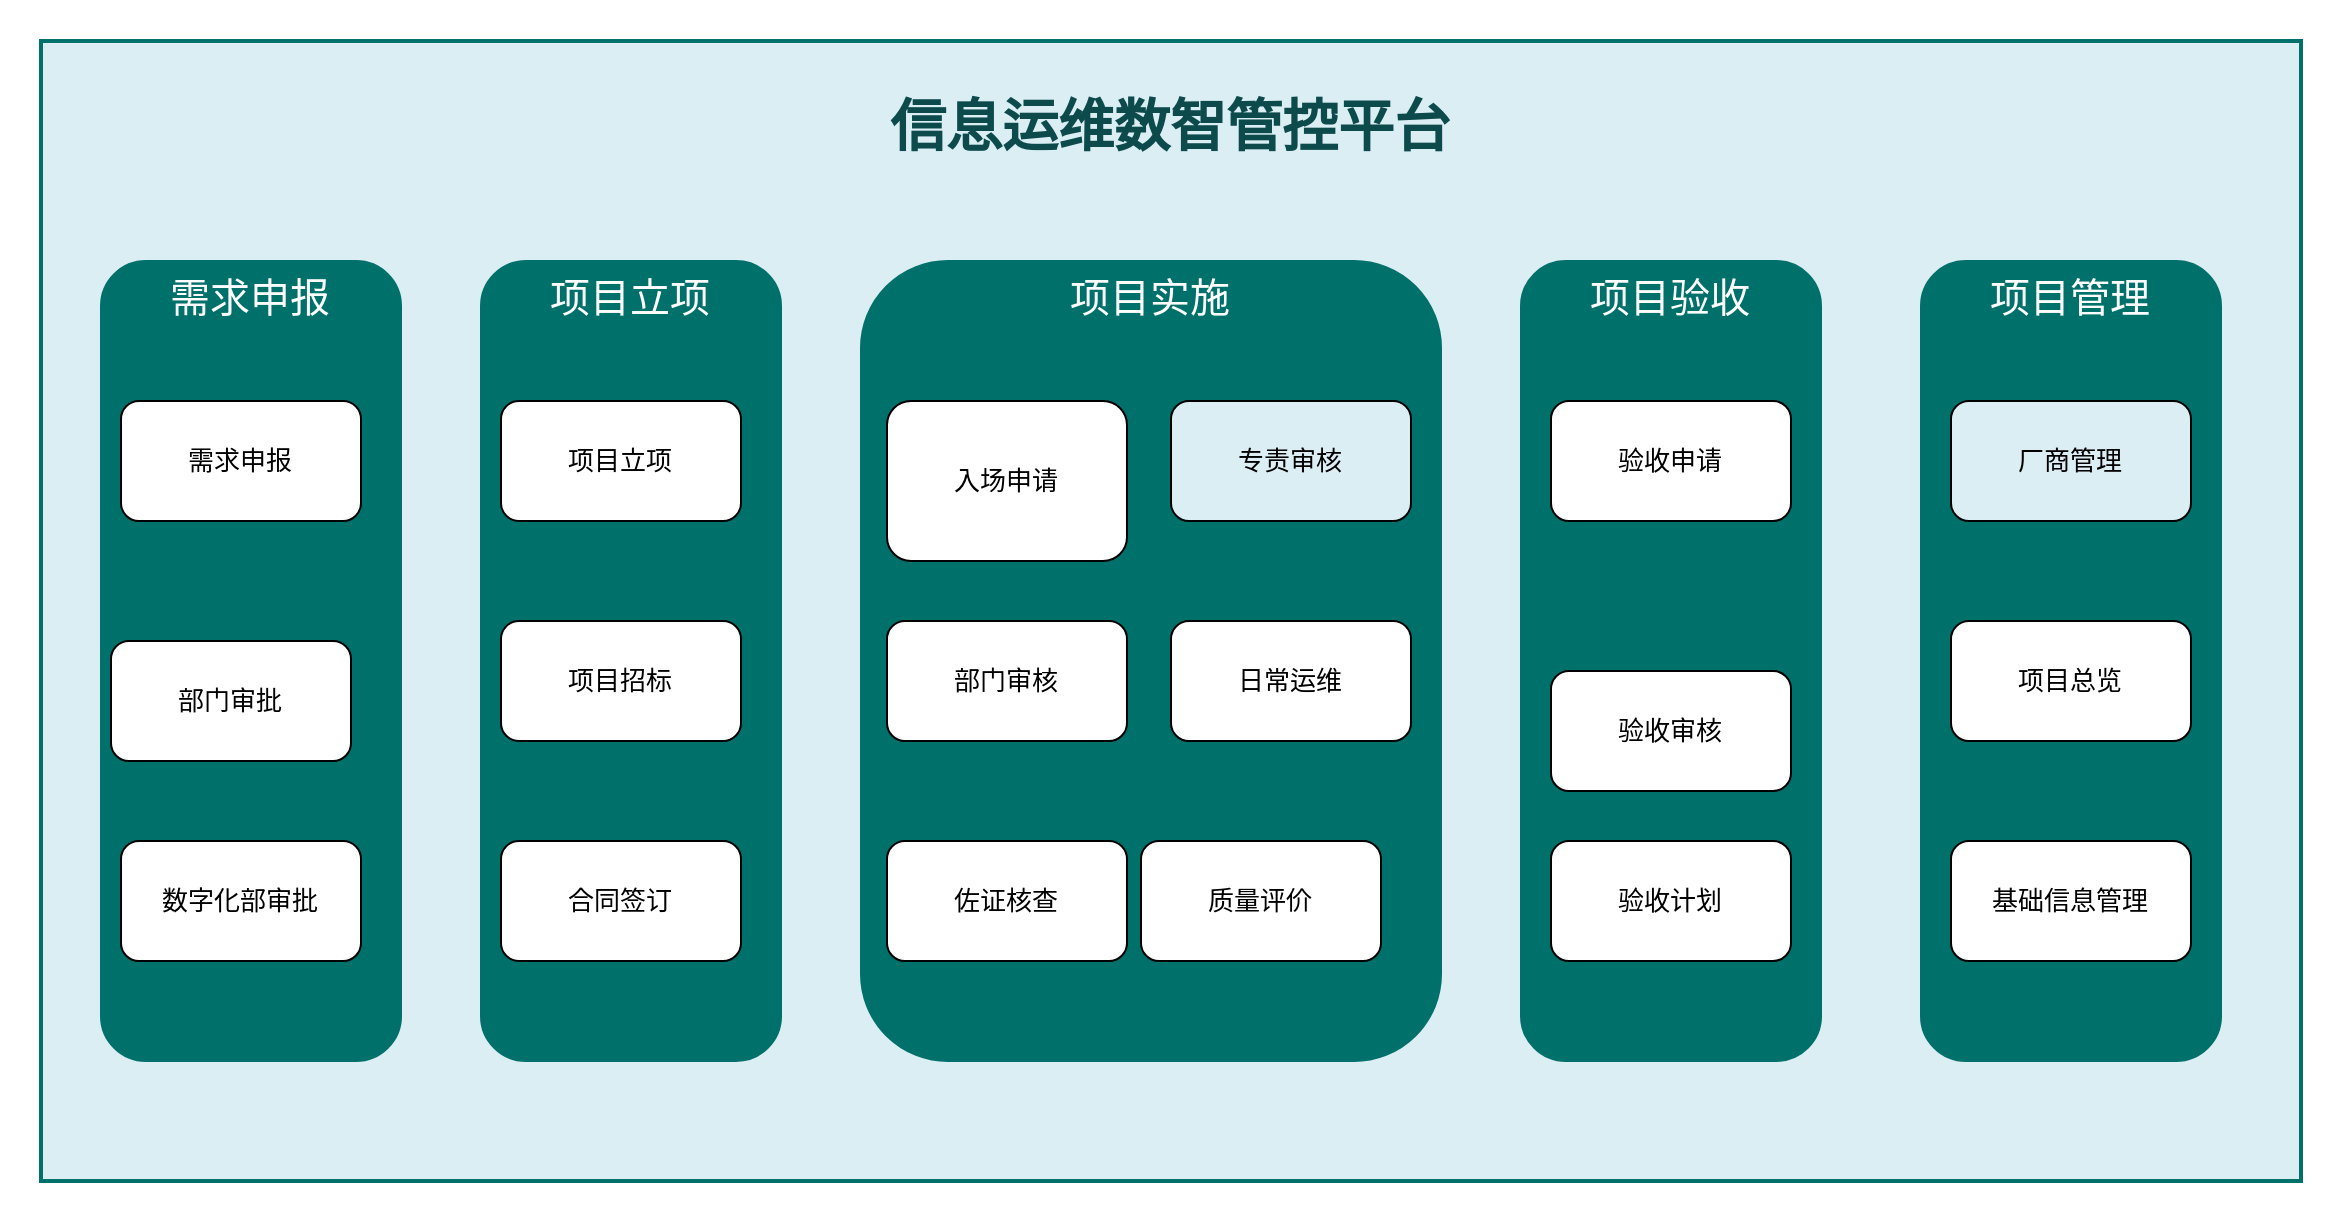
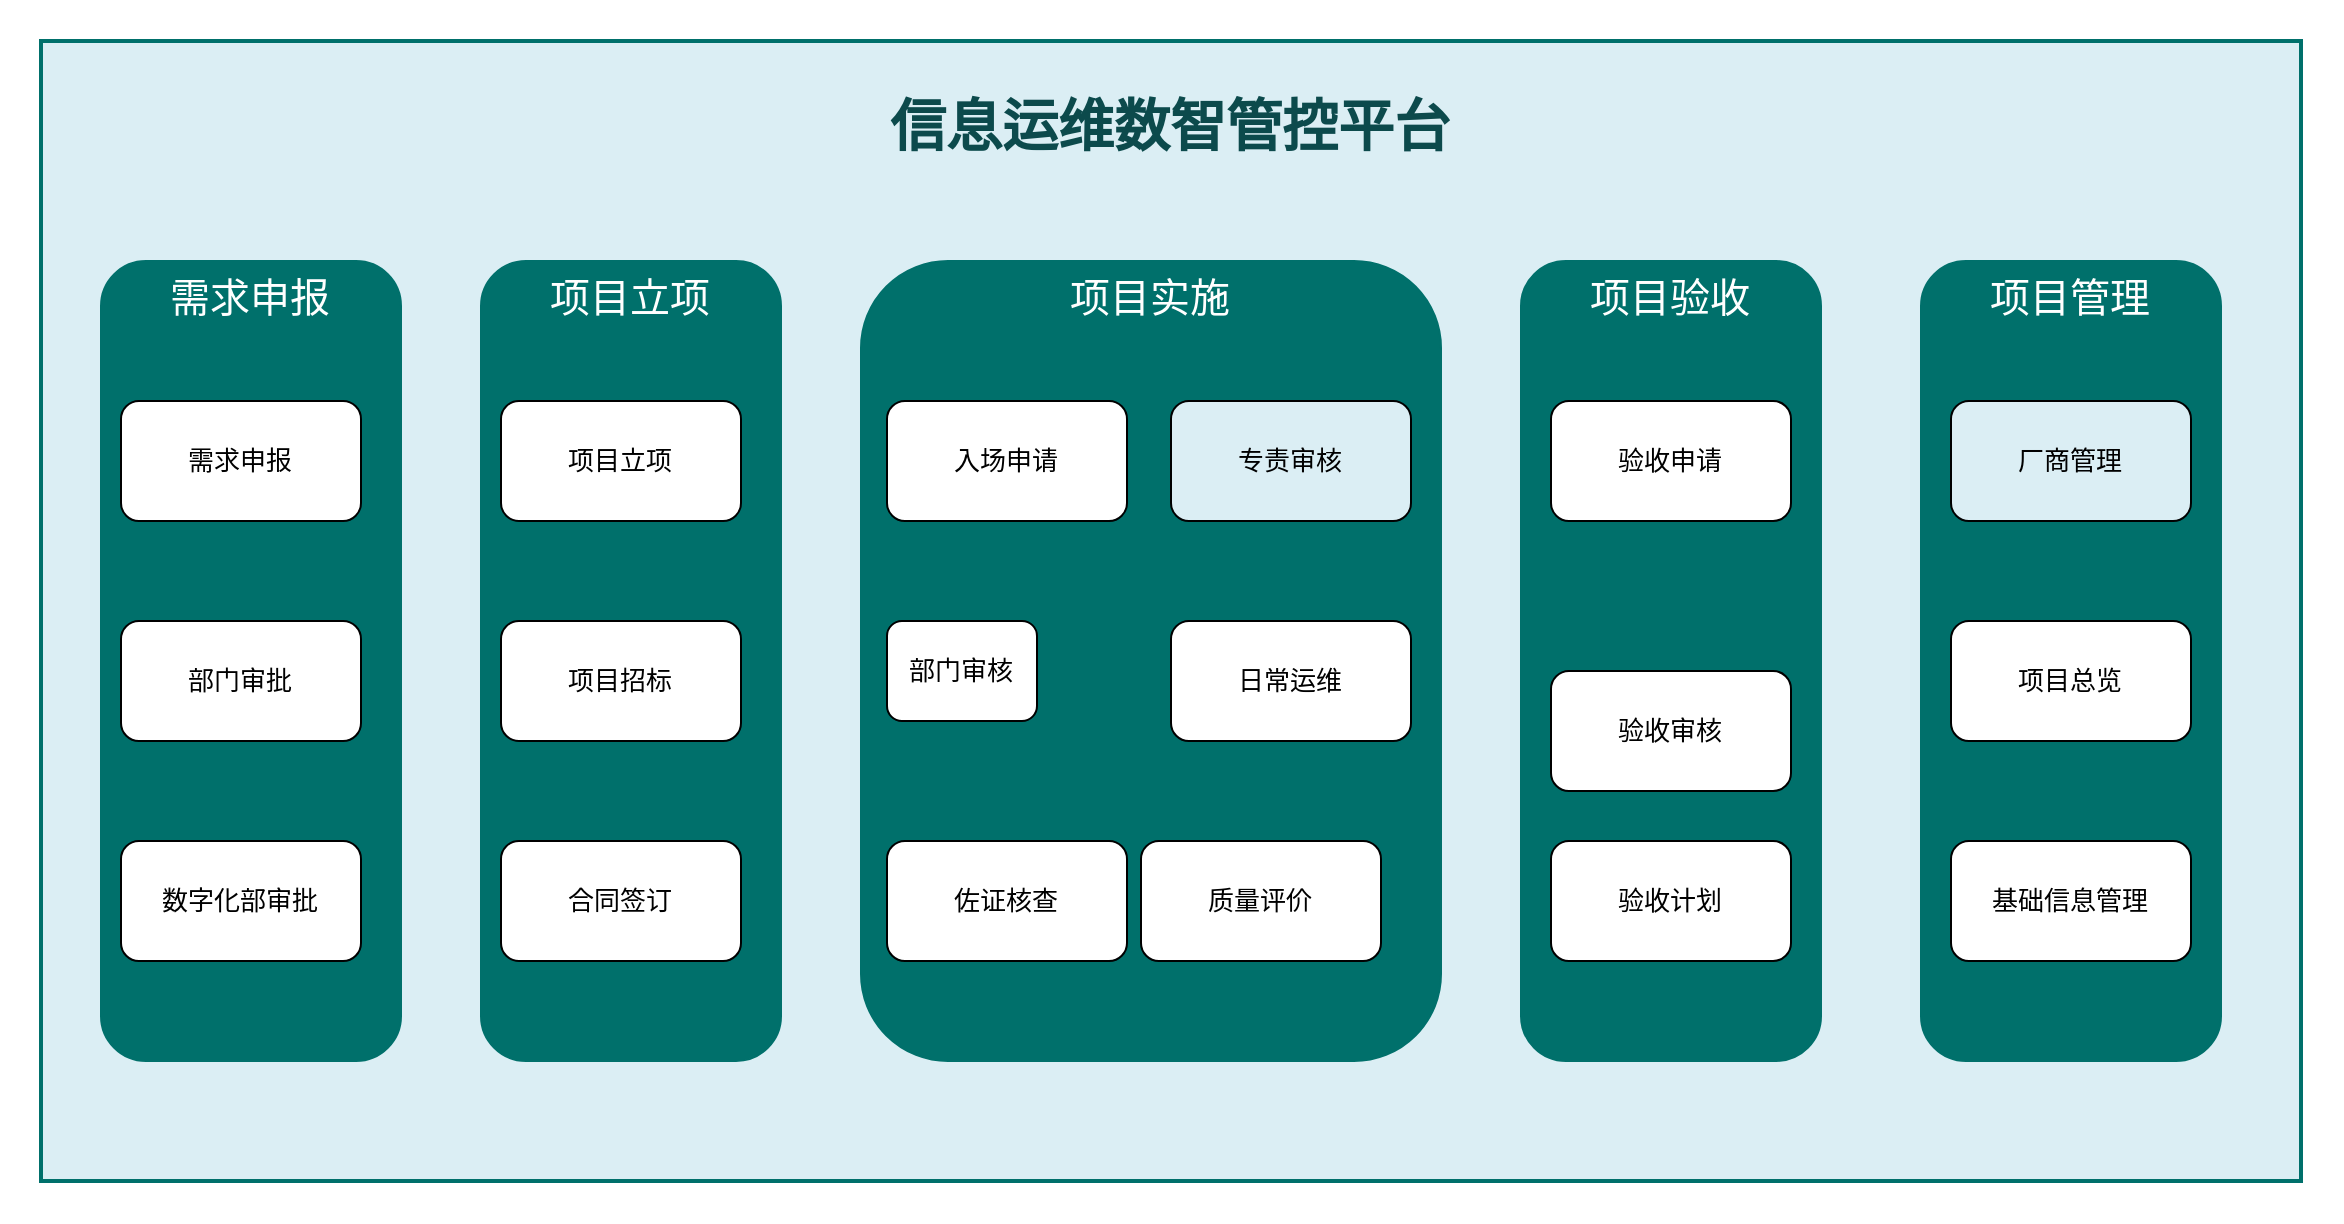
(1007, 481) -> (1007, 461)
(1007, 681) -> (962, 671)
(231, 701) -> (241, 681)
